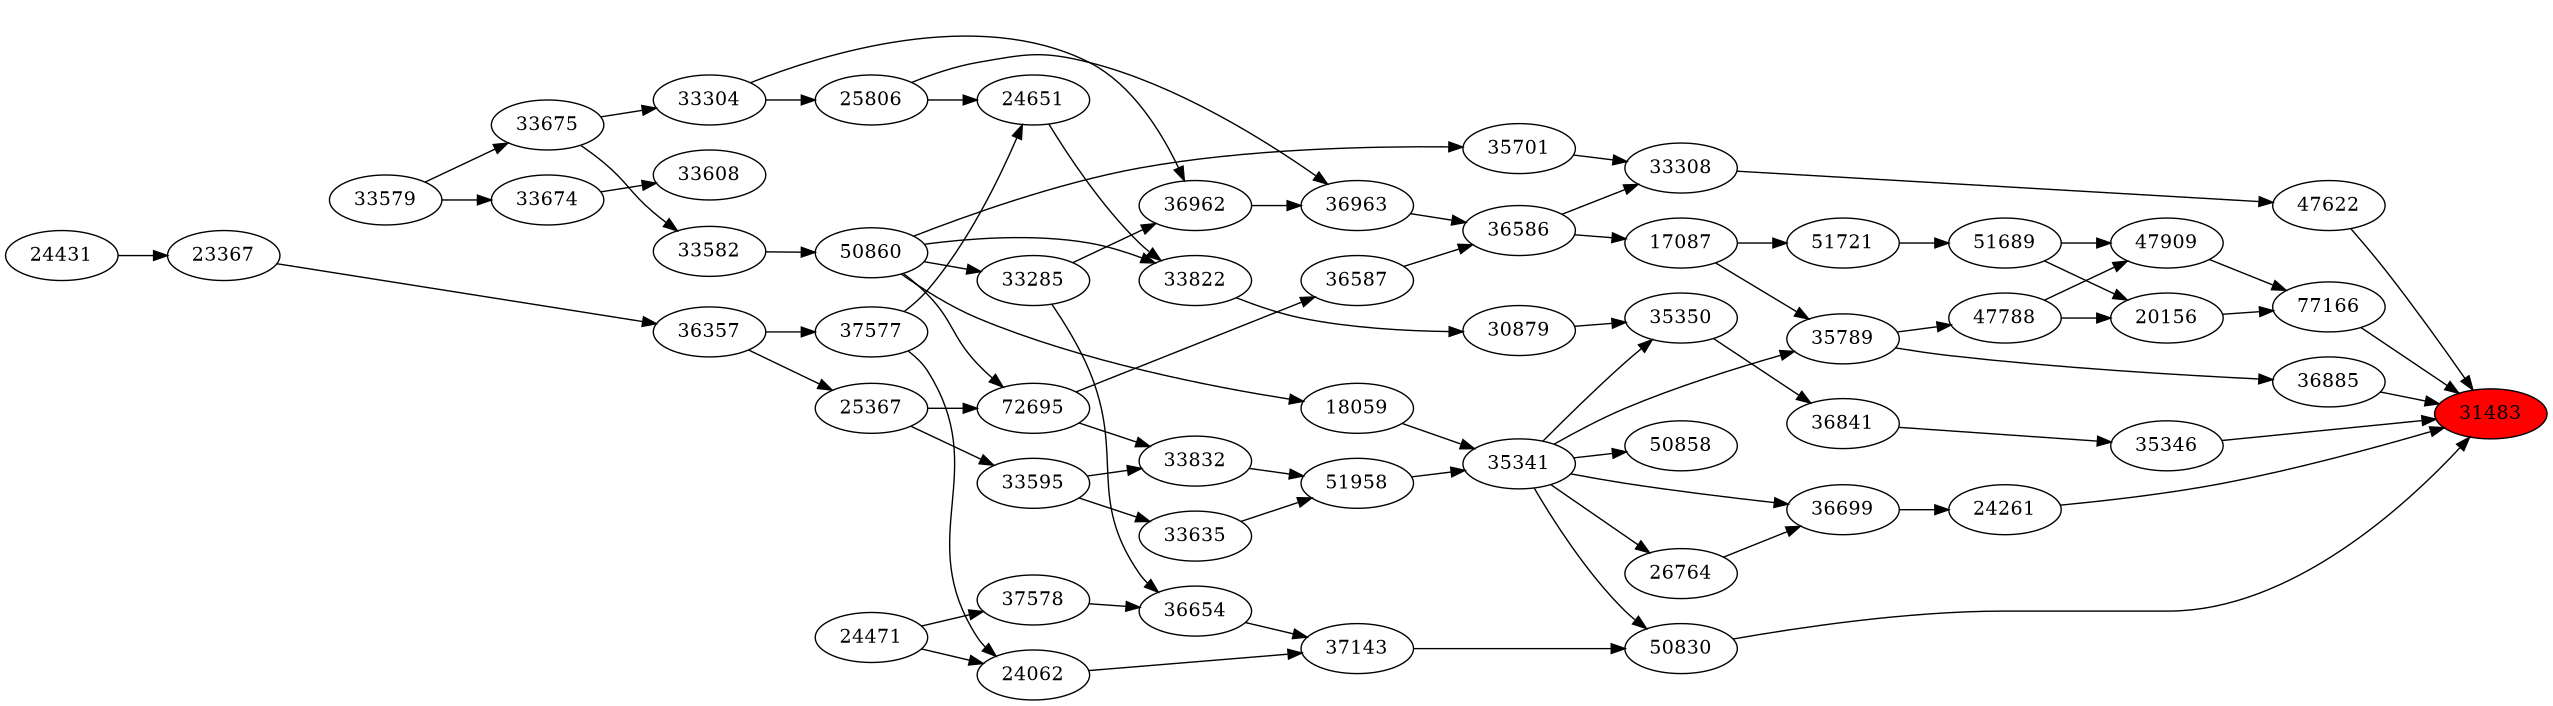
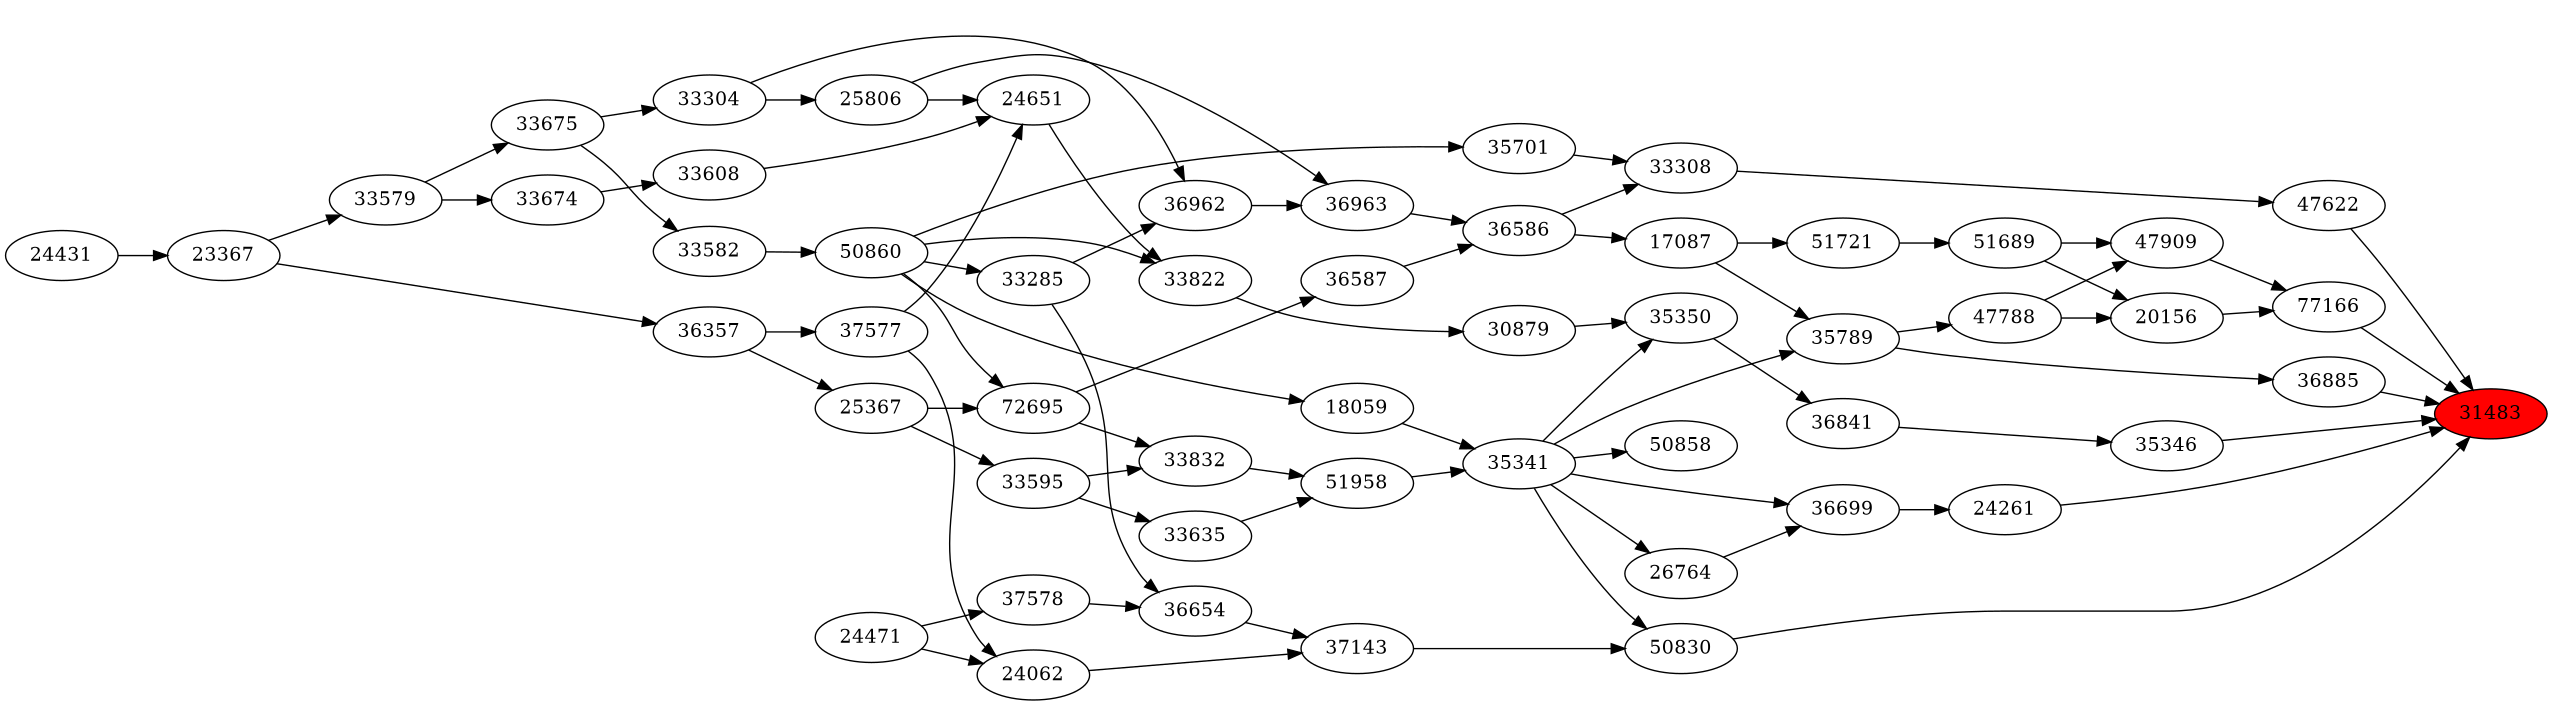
none -> (872, 150)
none -> (298, 230)
